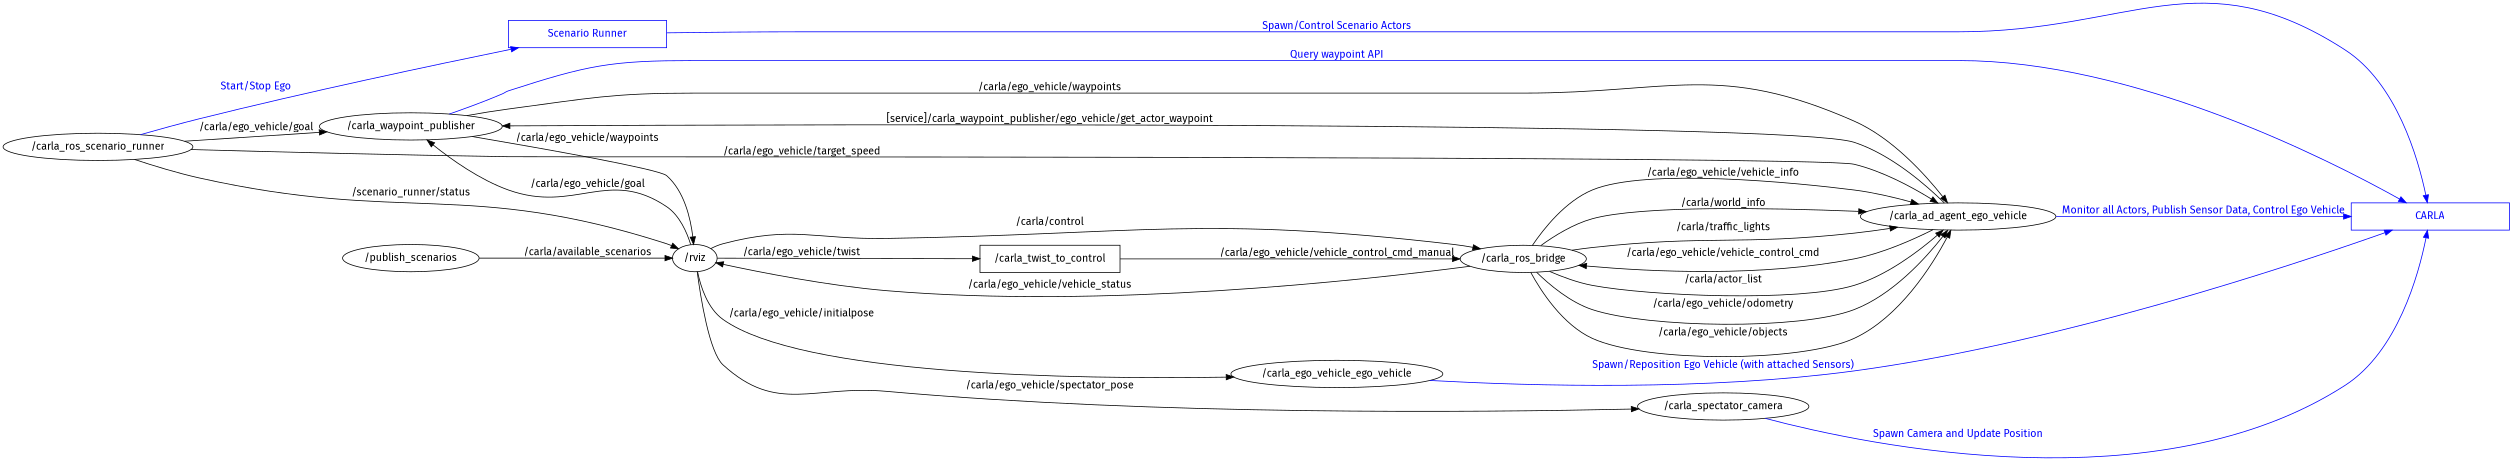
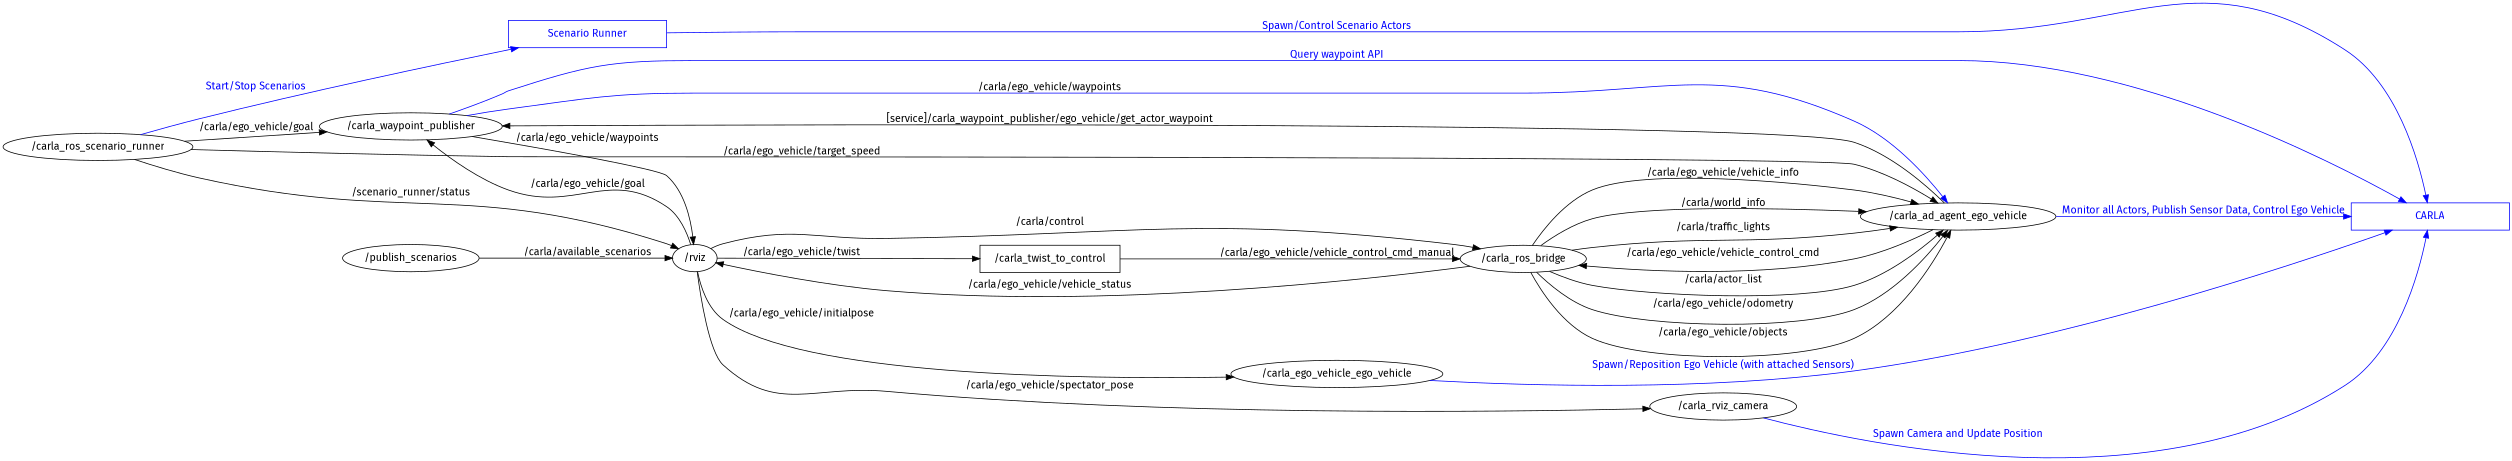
(256, 87) -> (256, 87)
(1221, 93) -> (1221, 93)
(1723, 406) -> (1723, 406)
